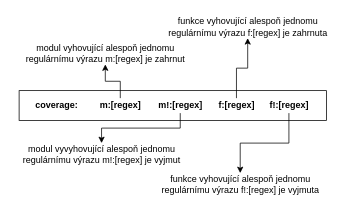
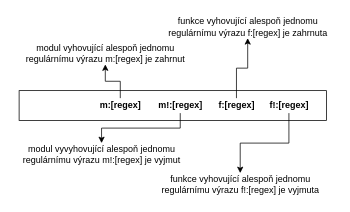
(57, 105) -> none
